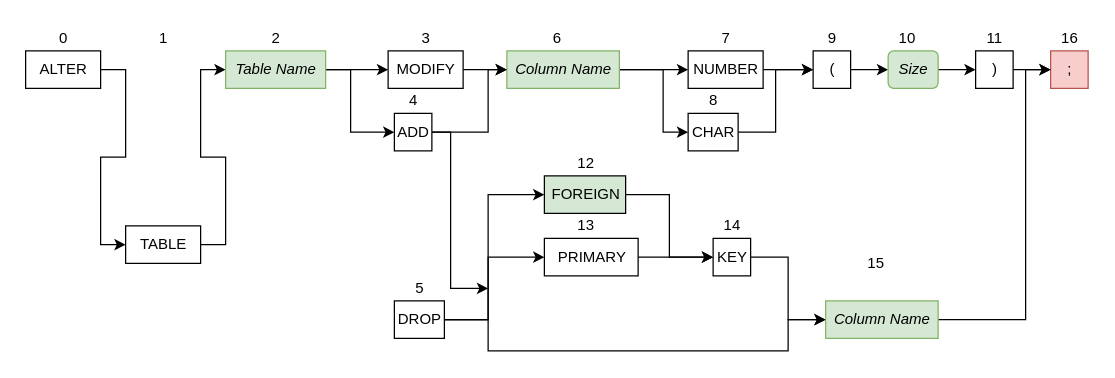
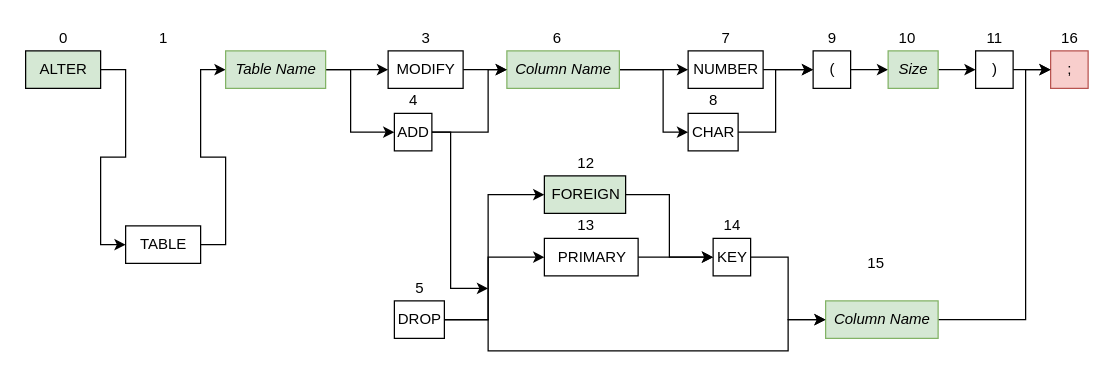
(276, 38) -> none
(63, 69) -> (63, 69)
(913, 69) -> (913, 69)
